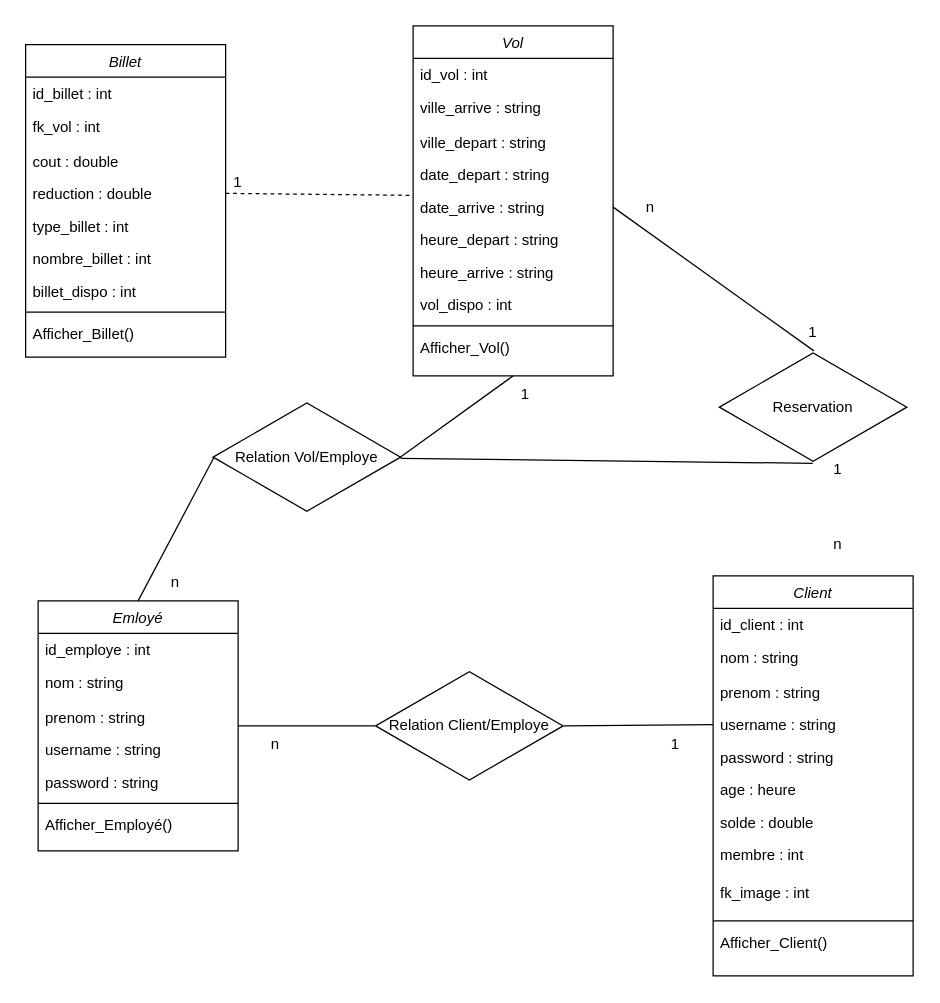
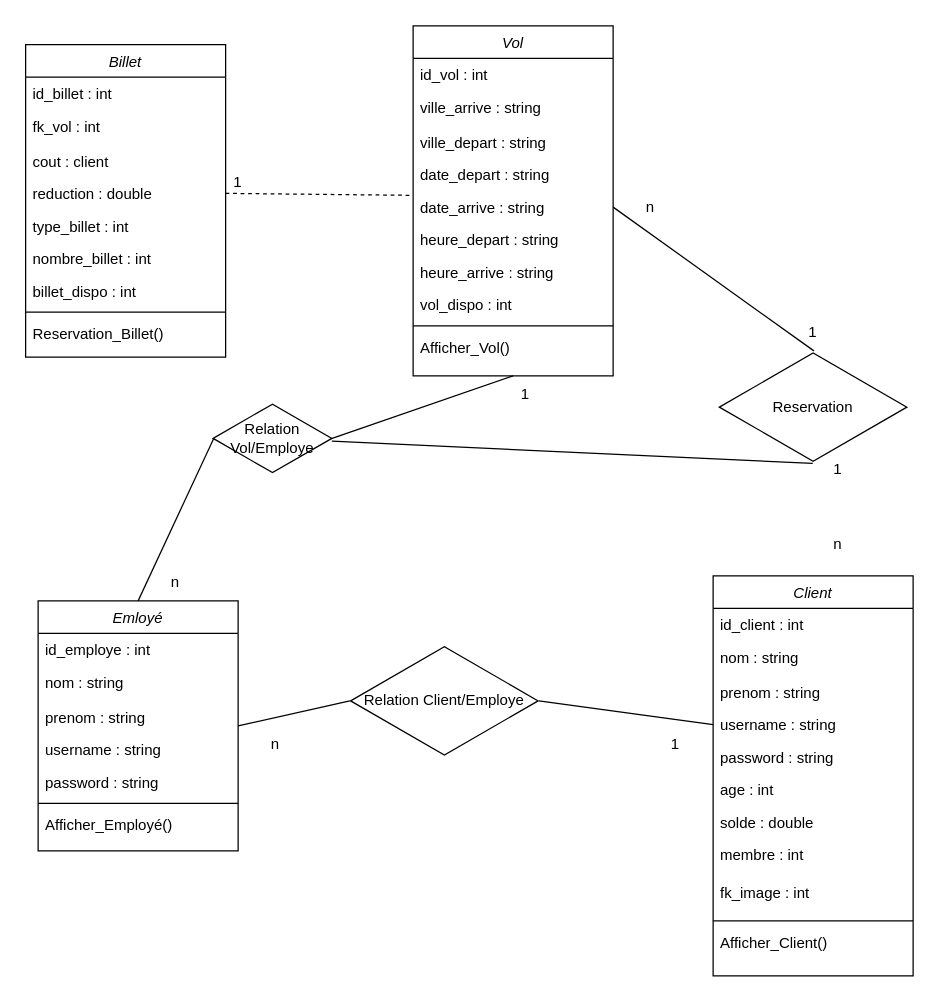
(79, 161) -> (77, 161)
(96, 334) -> (109, 334)
(307, 457) -> (273, 438)
(469, 726) -> (444, 701)
(760, 790) -> (750, 790)
